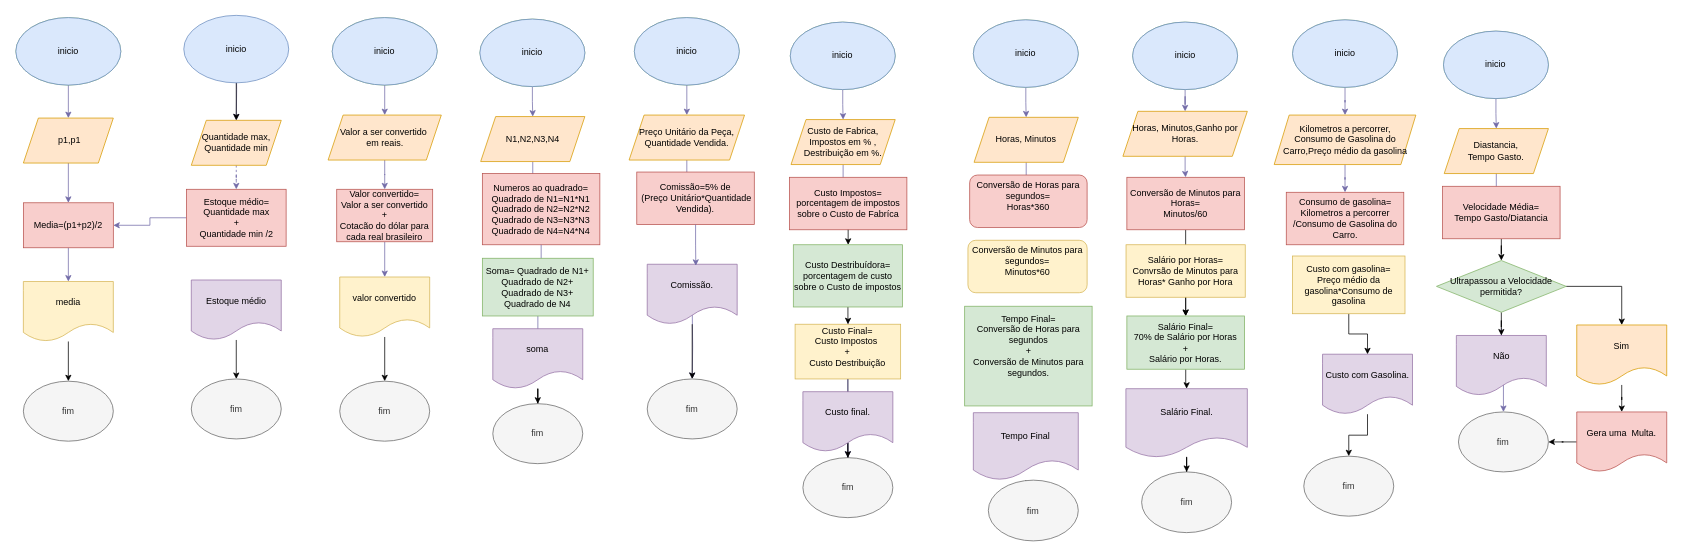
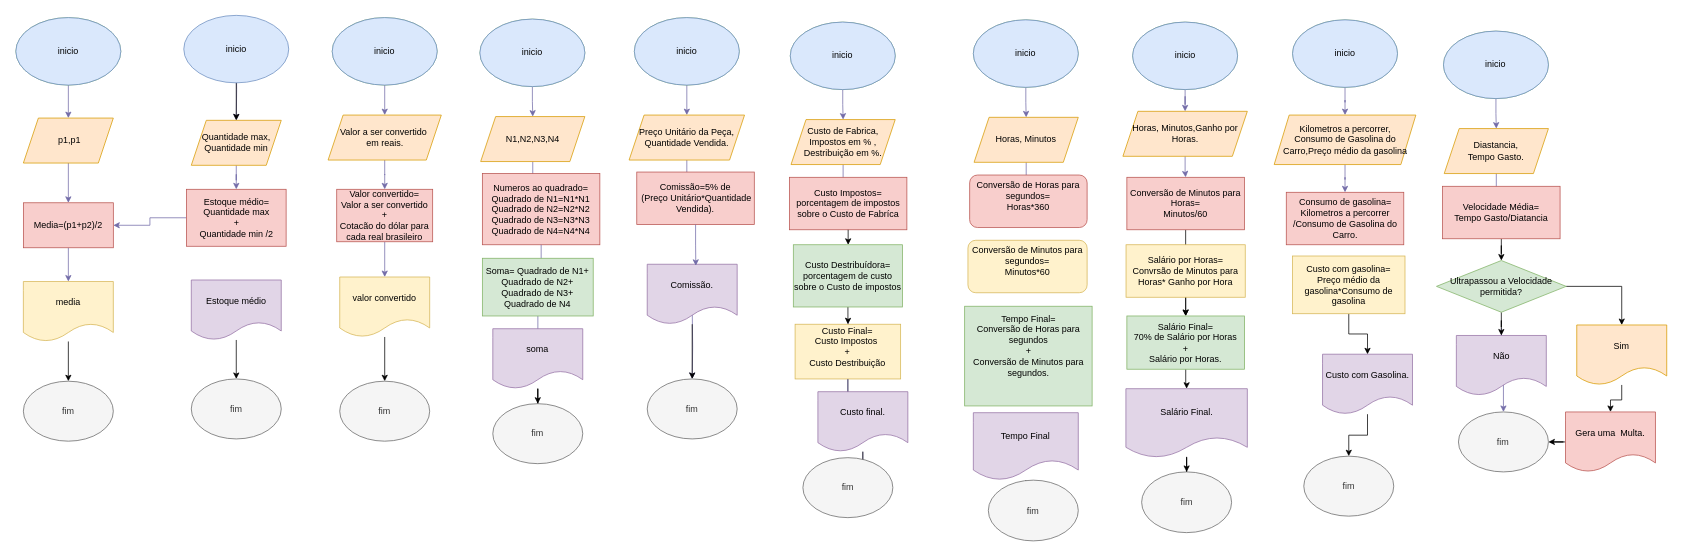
(236, 179) -> (236, 179)
(848, 422) -> (863, 422)
(1622, 442) -> (1611, 442)
